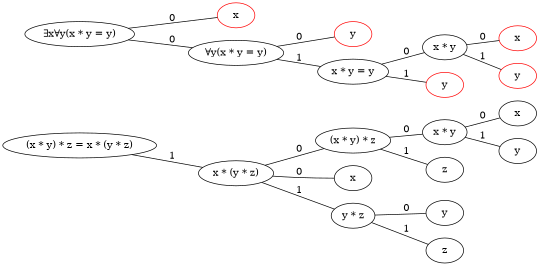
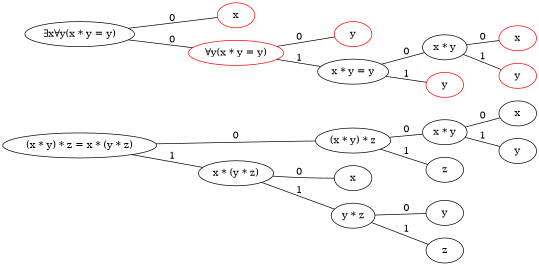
(236, 53) -> (236, 53)
(295, 157) -> (236, 142)
